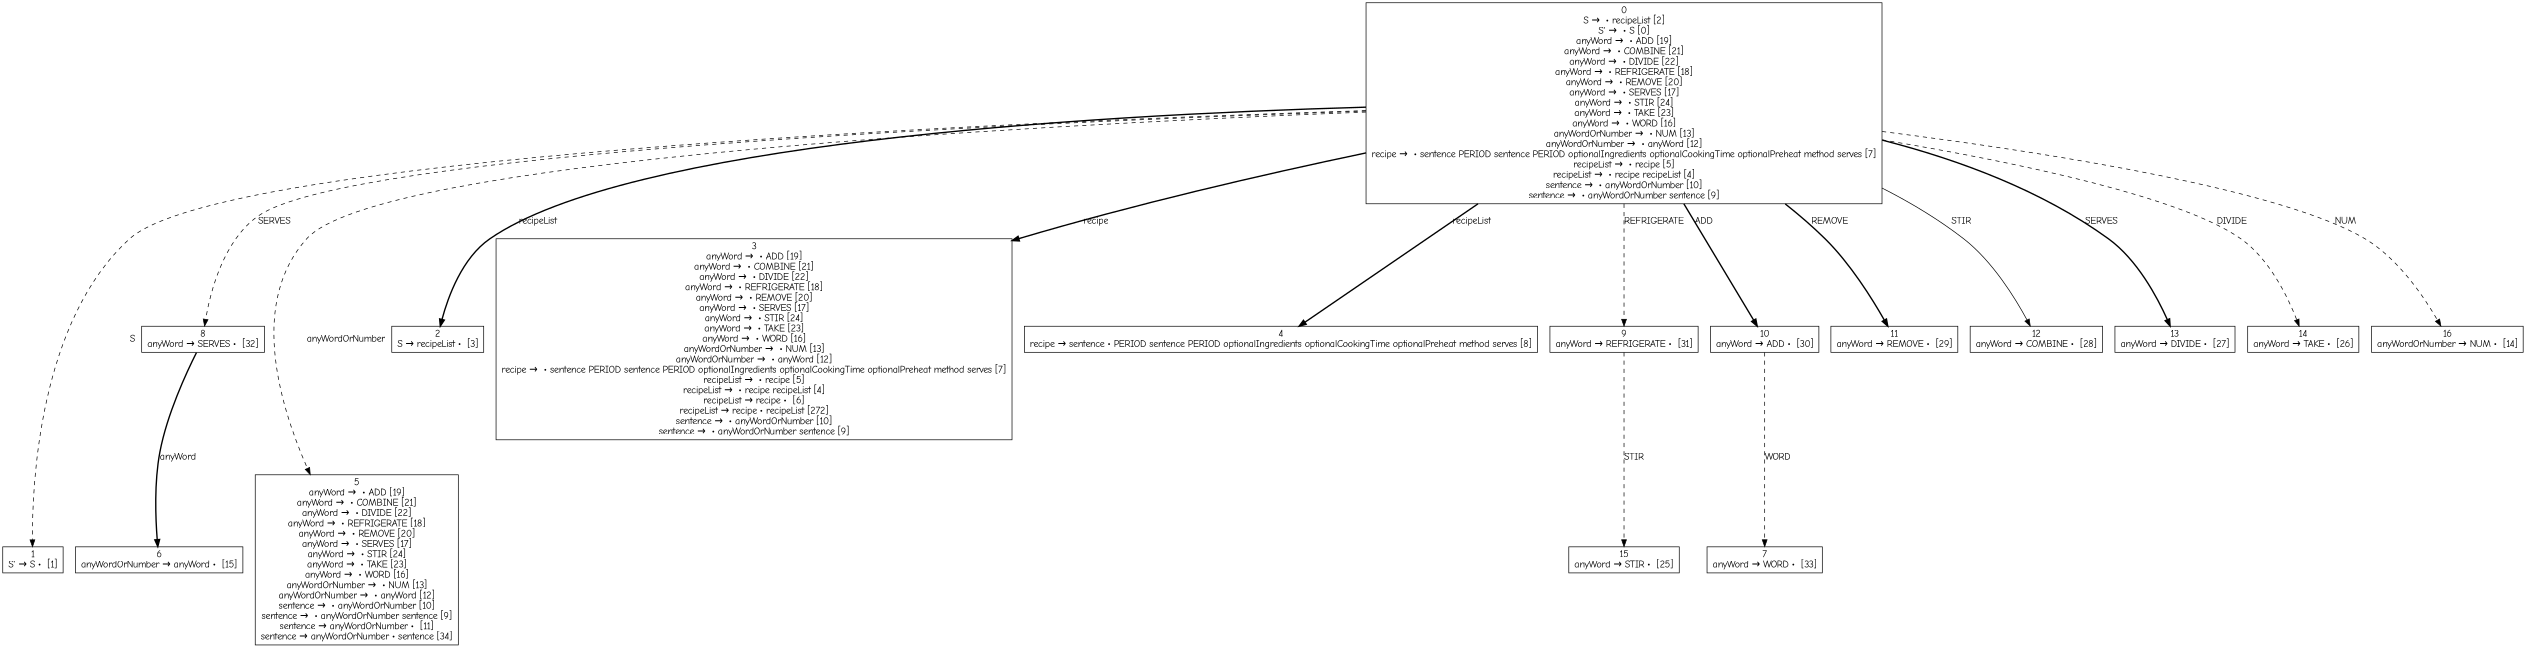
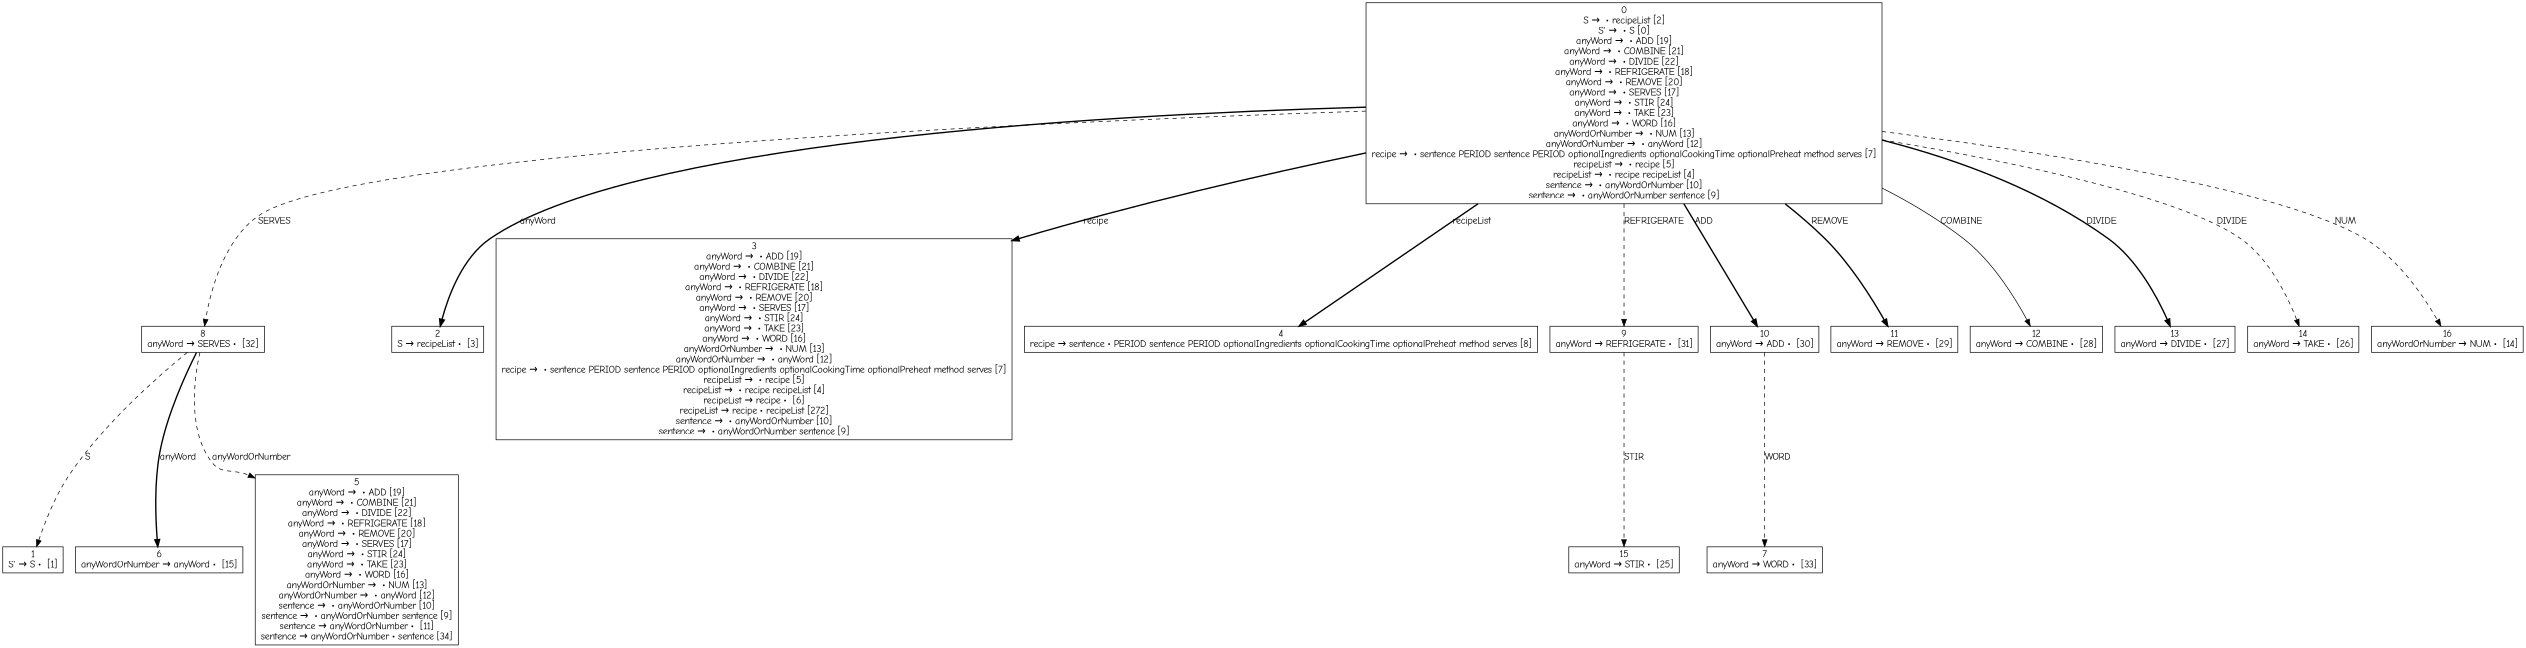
(710, 154) -> (197, 429)
(463, 165) -> (100, 436)
(538, 221) -> (538, 221)
(1961, 221) -> (1961, 221)
(2102, 221) -> (2102, 221)
